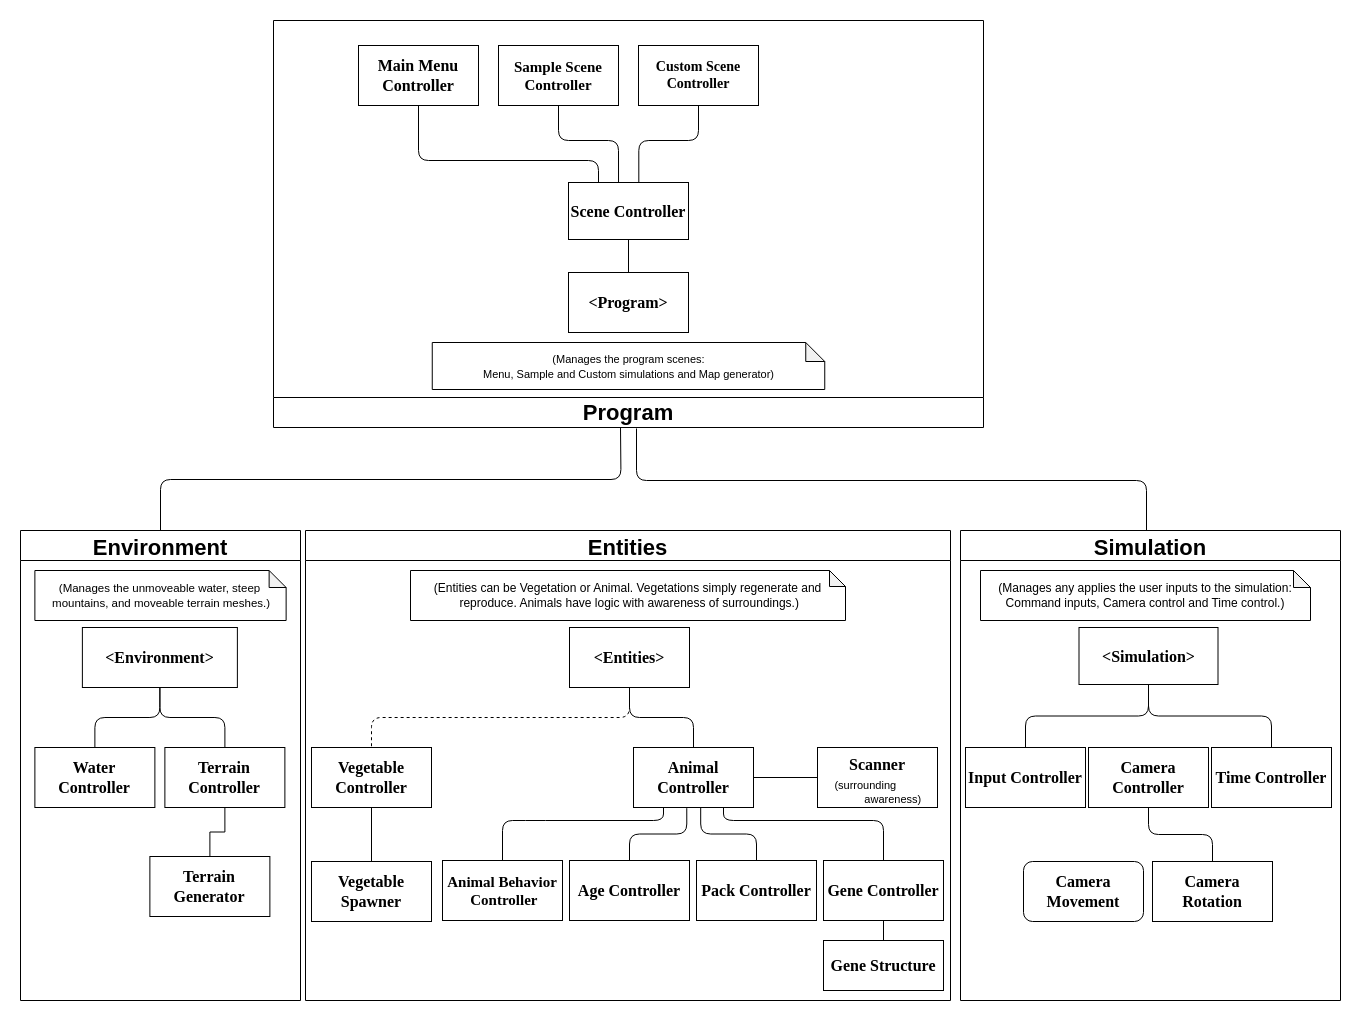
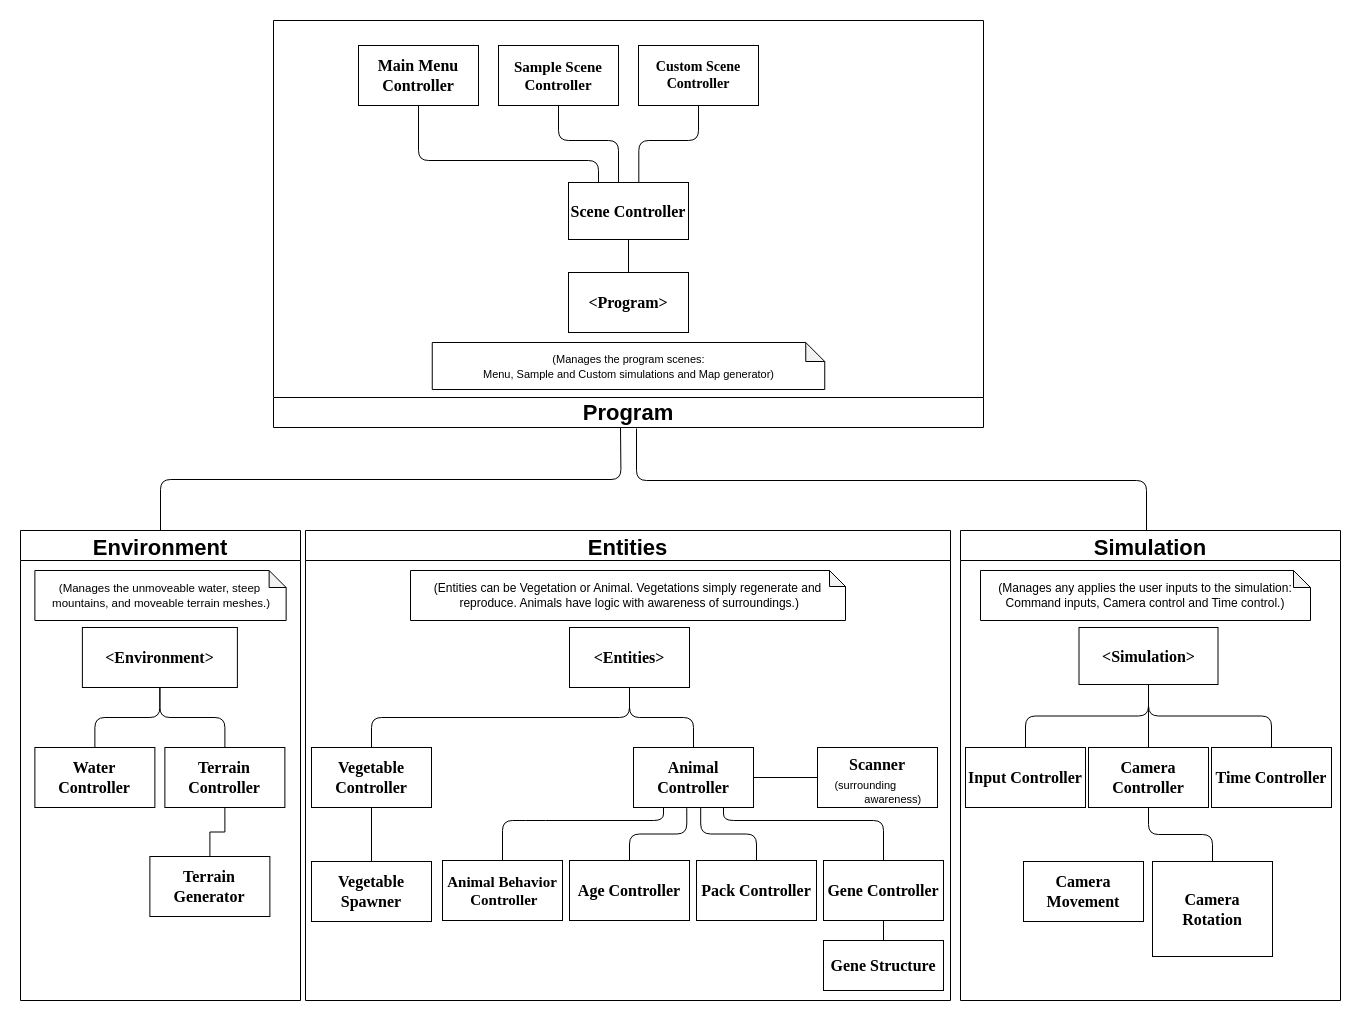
(489, 718) -> (489, 718)
none -> (1149, 731)
(1084, 892) -> (1084, 892)
(1213, 892) -> (1213, 909)
